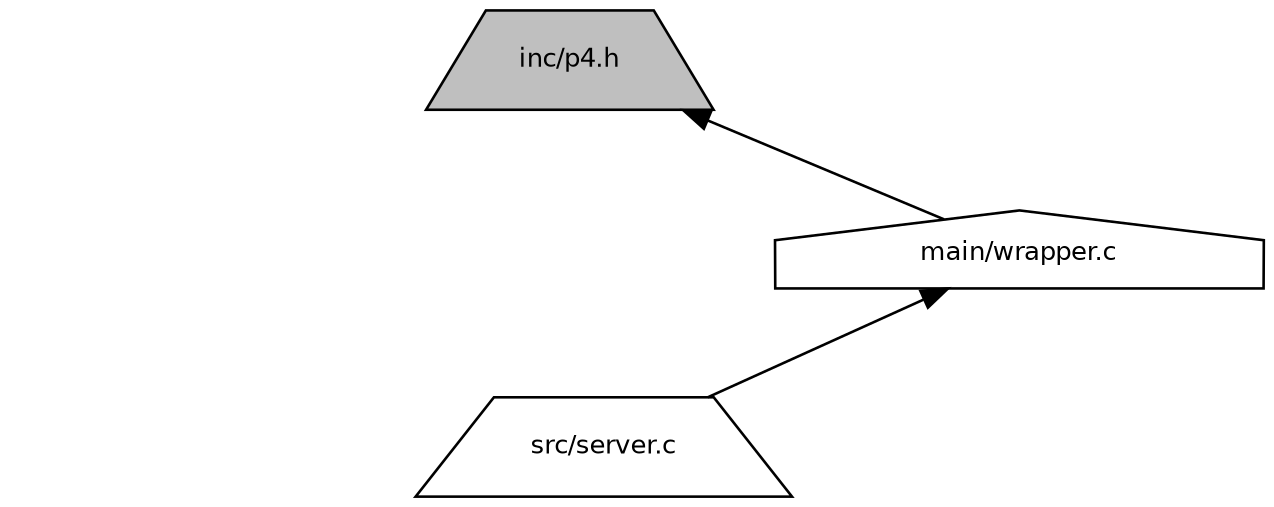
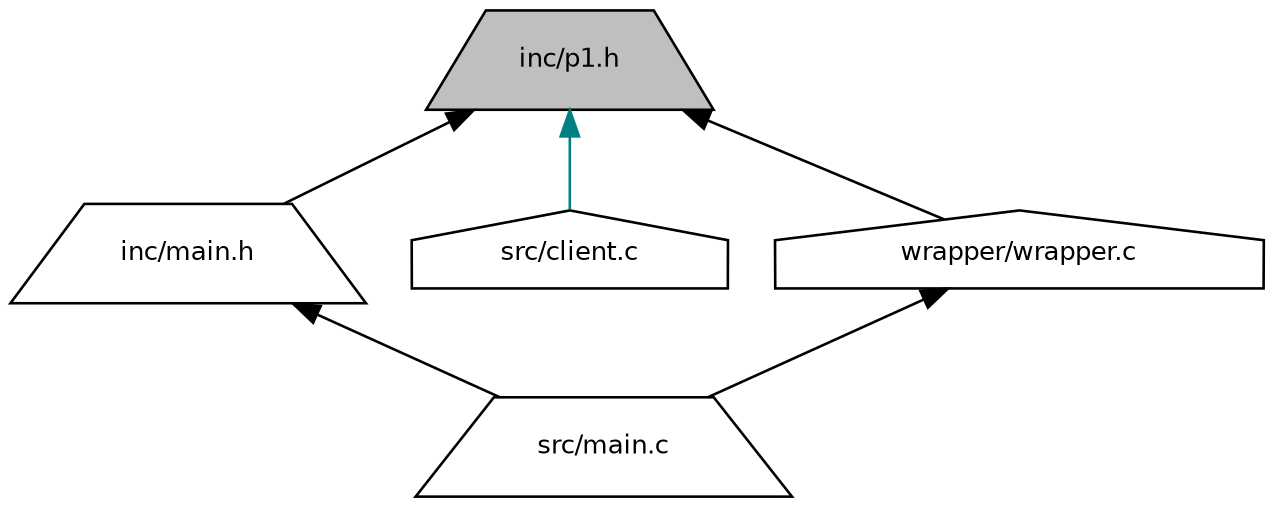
(570, 60) -> (570, 60)
none -> (188, 254)
none -> (570, 254)
(1019, 254) -> (1019, 254)
(604, 447) -> (604, 447)
